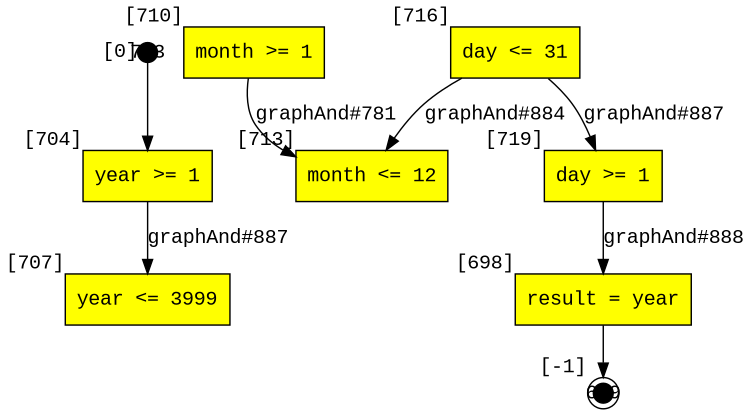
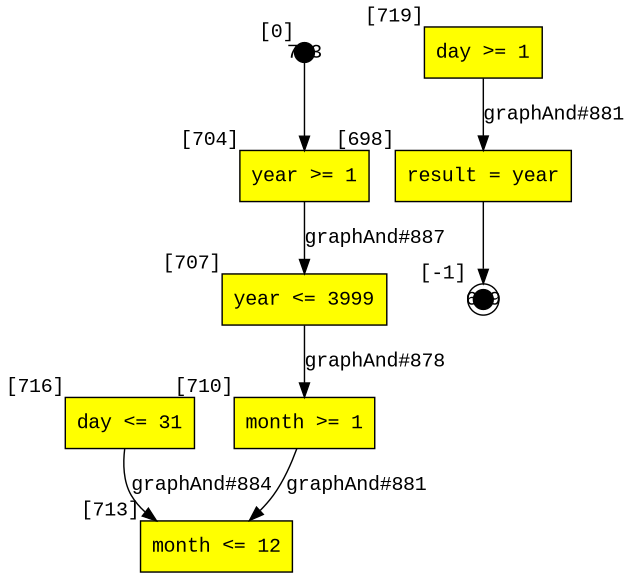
(573, 105) -> none
(326, 114) -> (357, 485)
(674, 238) -> (554, 114)
none -> (304, 354)
